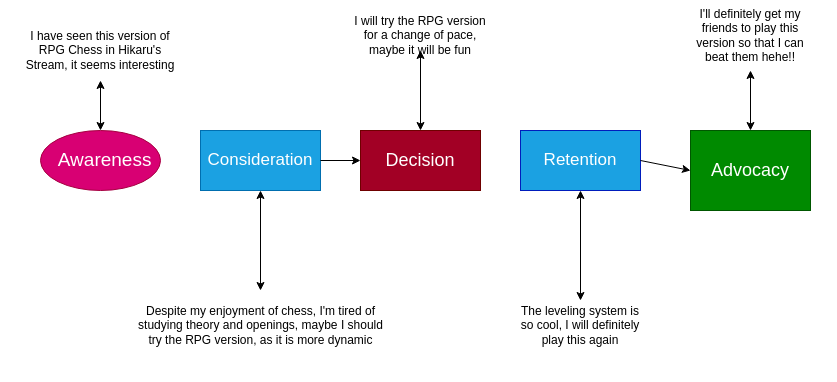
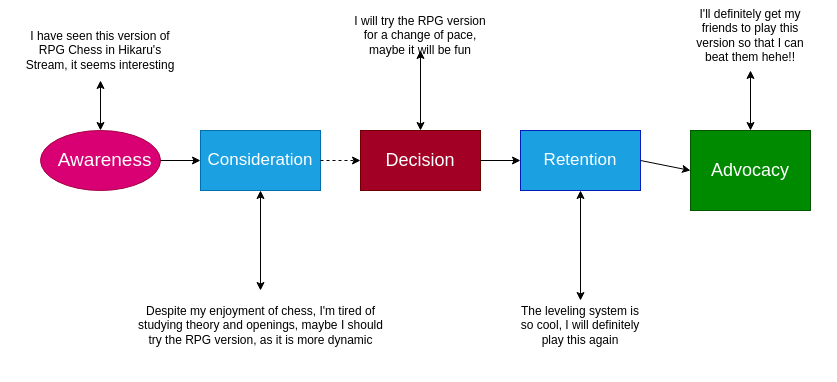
none -> (177, 161)
(337, 161) -> (337, 161)
none -> (497, 161)
